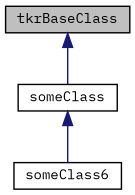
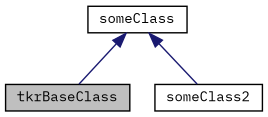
(68, 66) -> (98, 64)
(68, 176) -> (209, 98)
